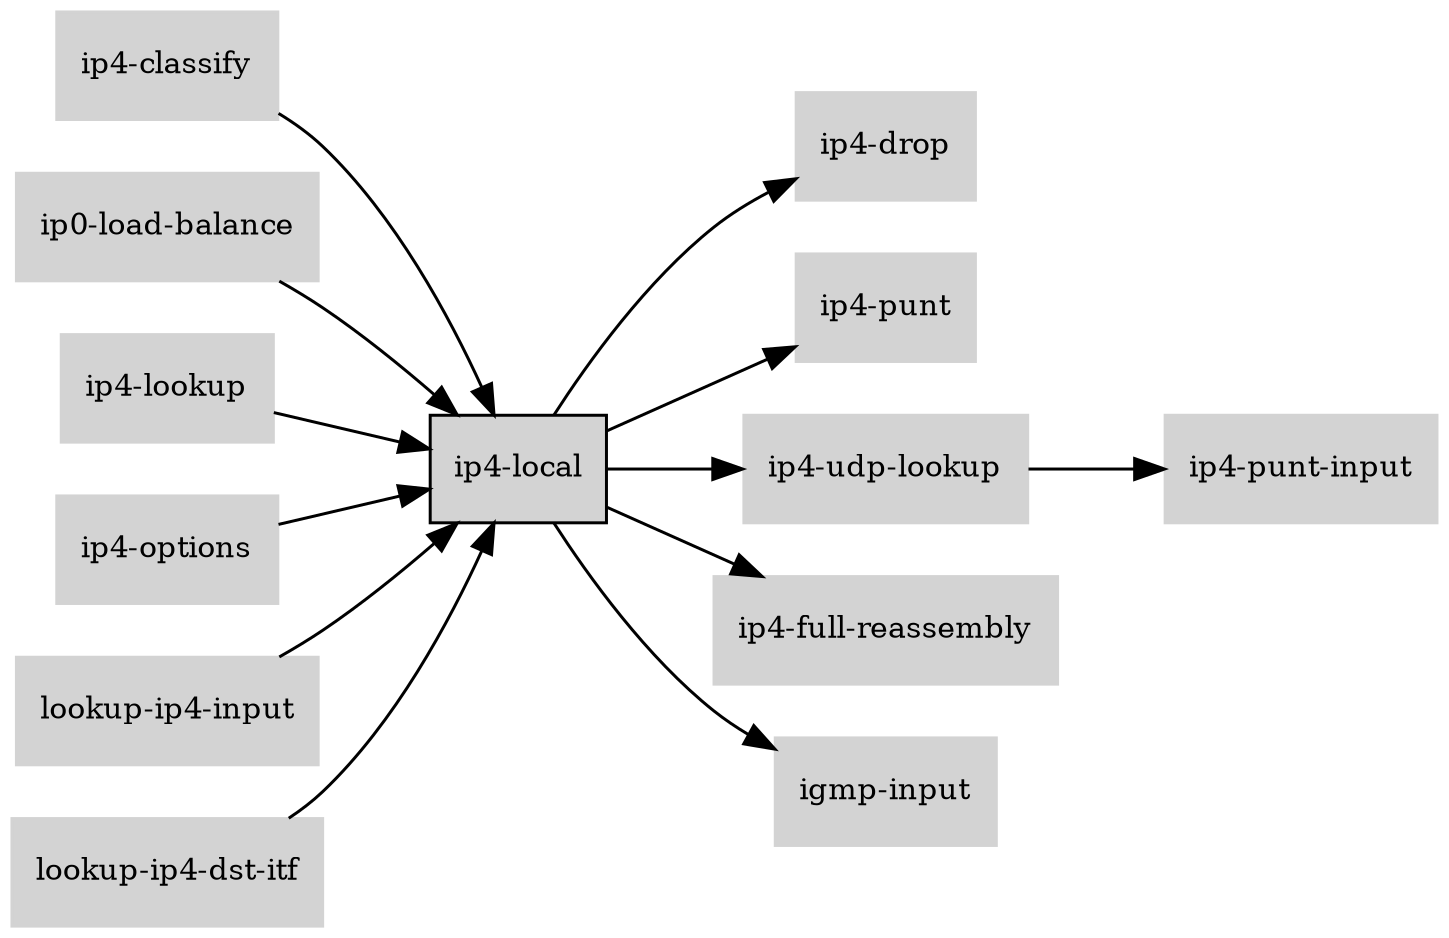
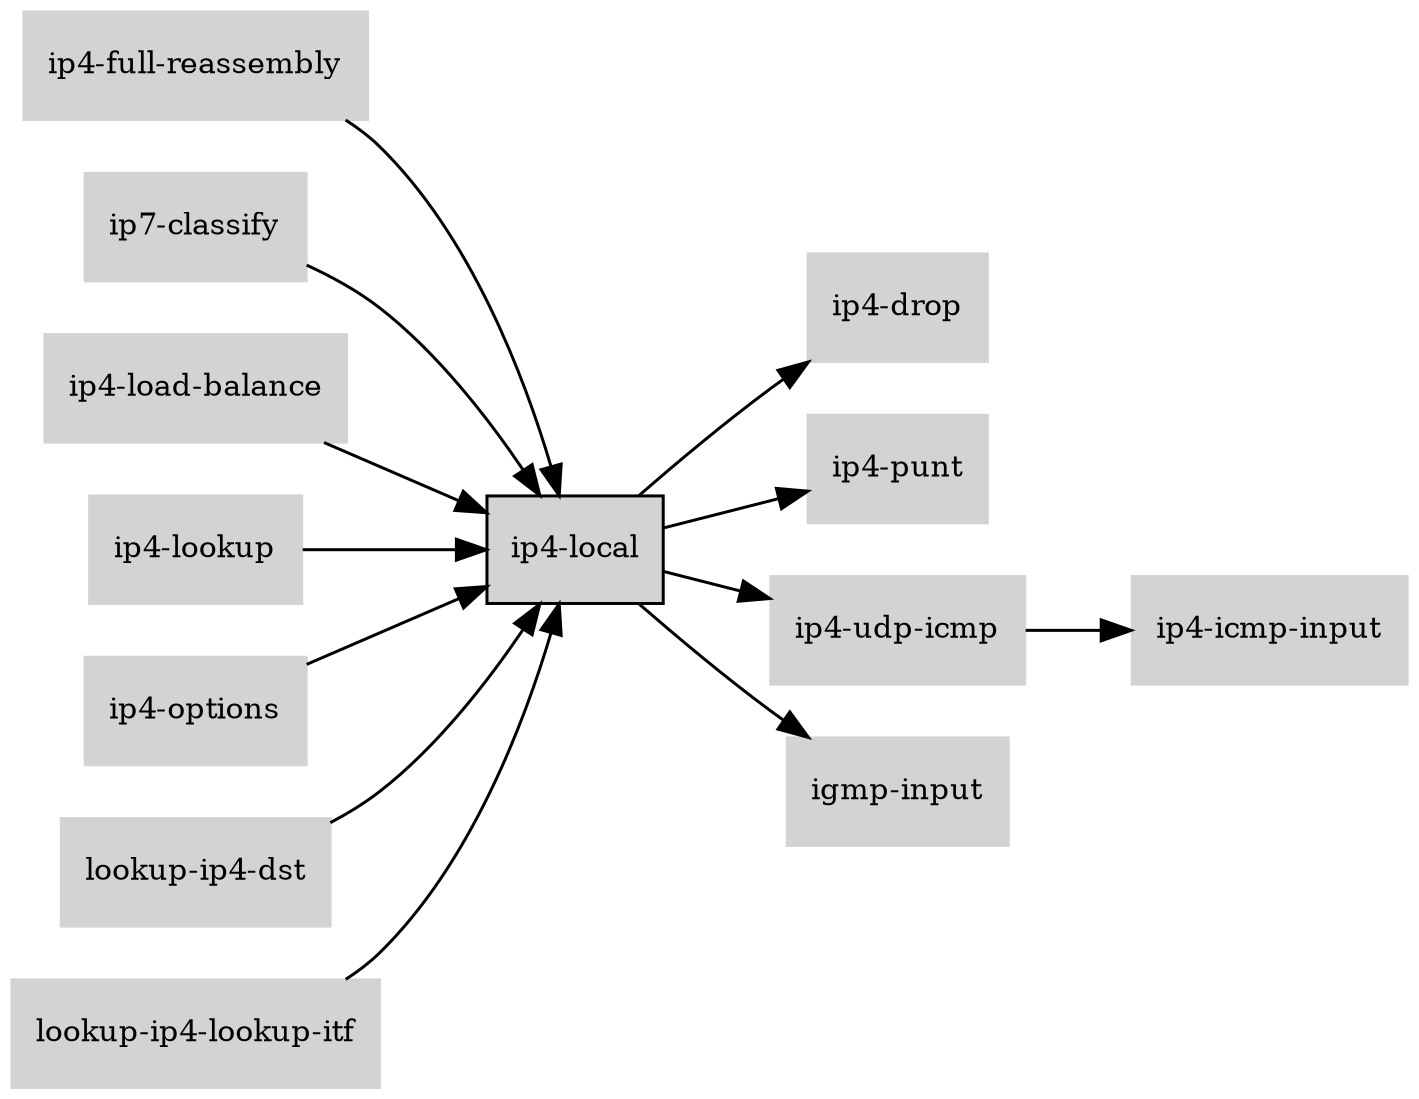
(167, 66) -> (196, 227)
(167, 227) -> (196, 388)
(886, 469) -> (898, 630)
(1301, 469) -> (1270, 630)
(671, 536) -> (474, 277)
(167, 711) -> (196, 872)
(167, 872) -> (196, 1034)
